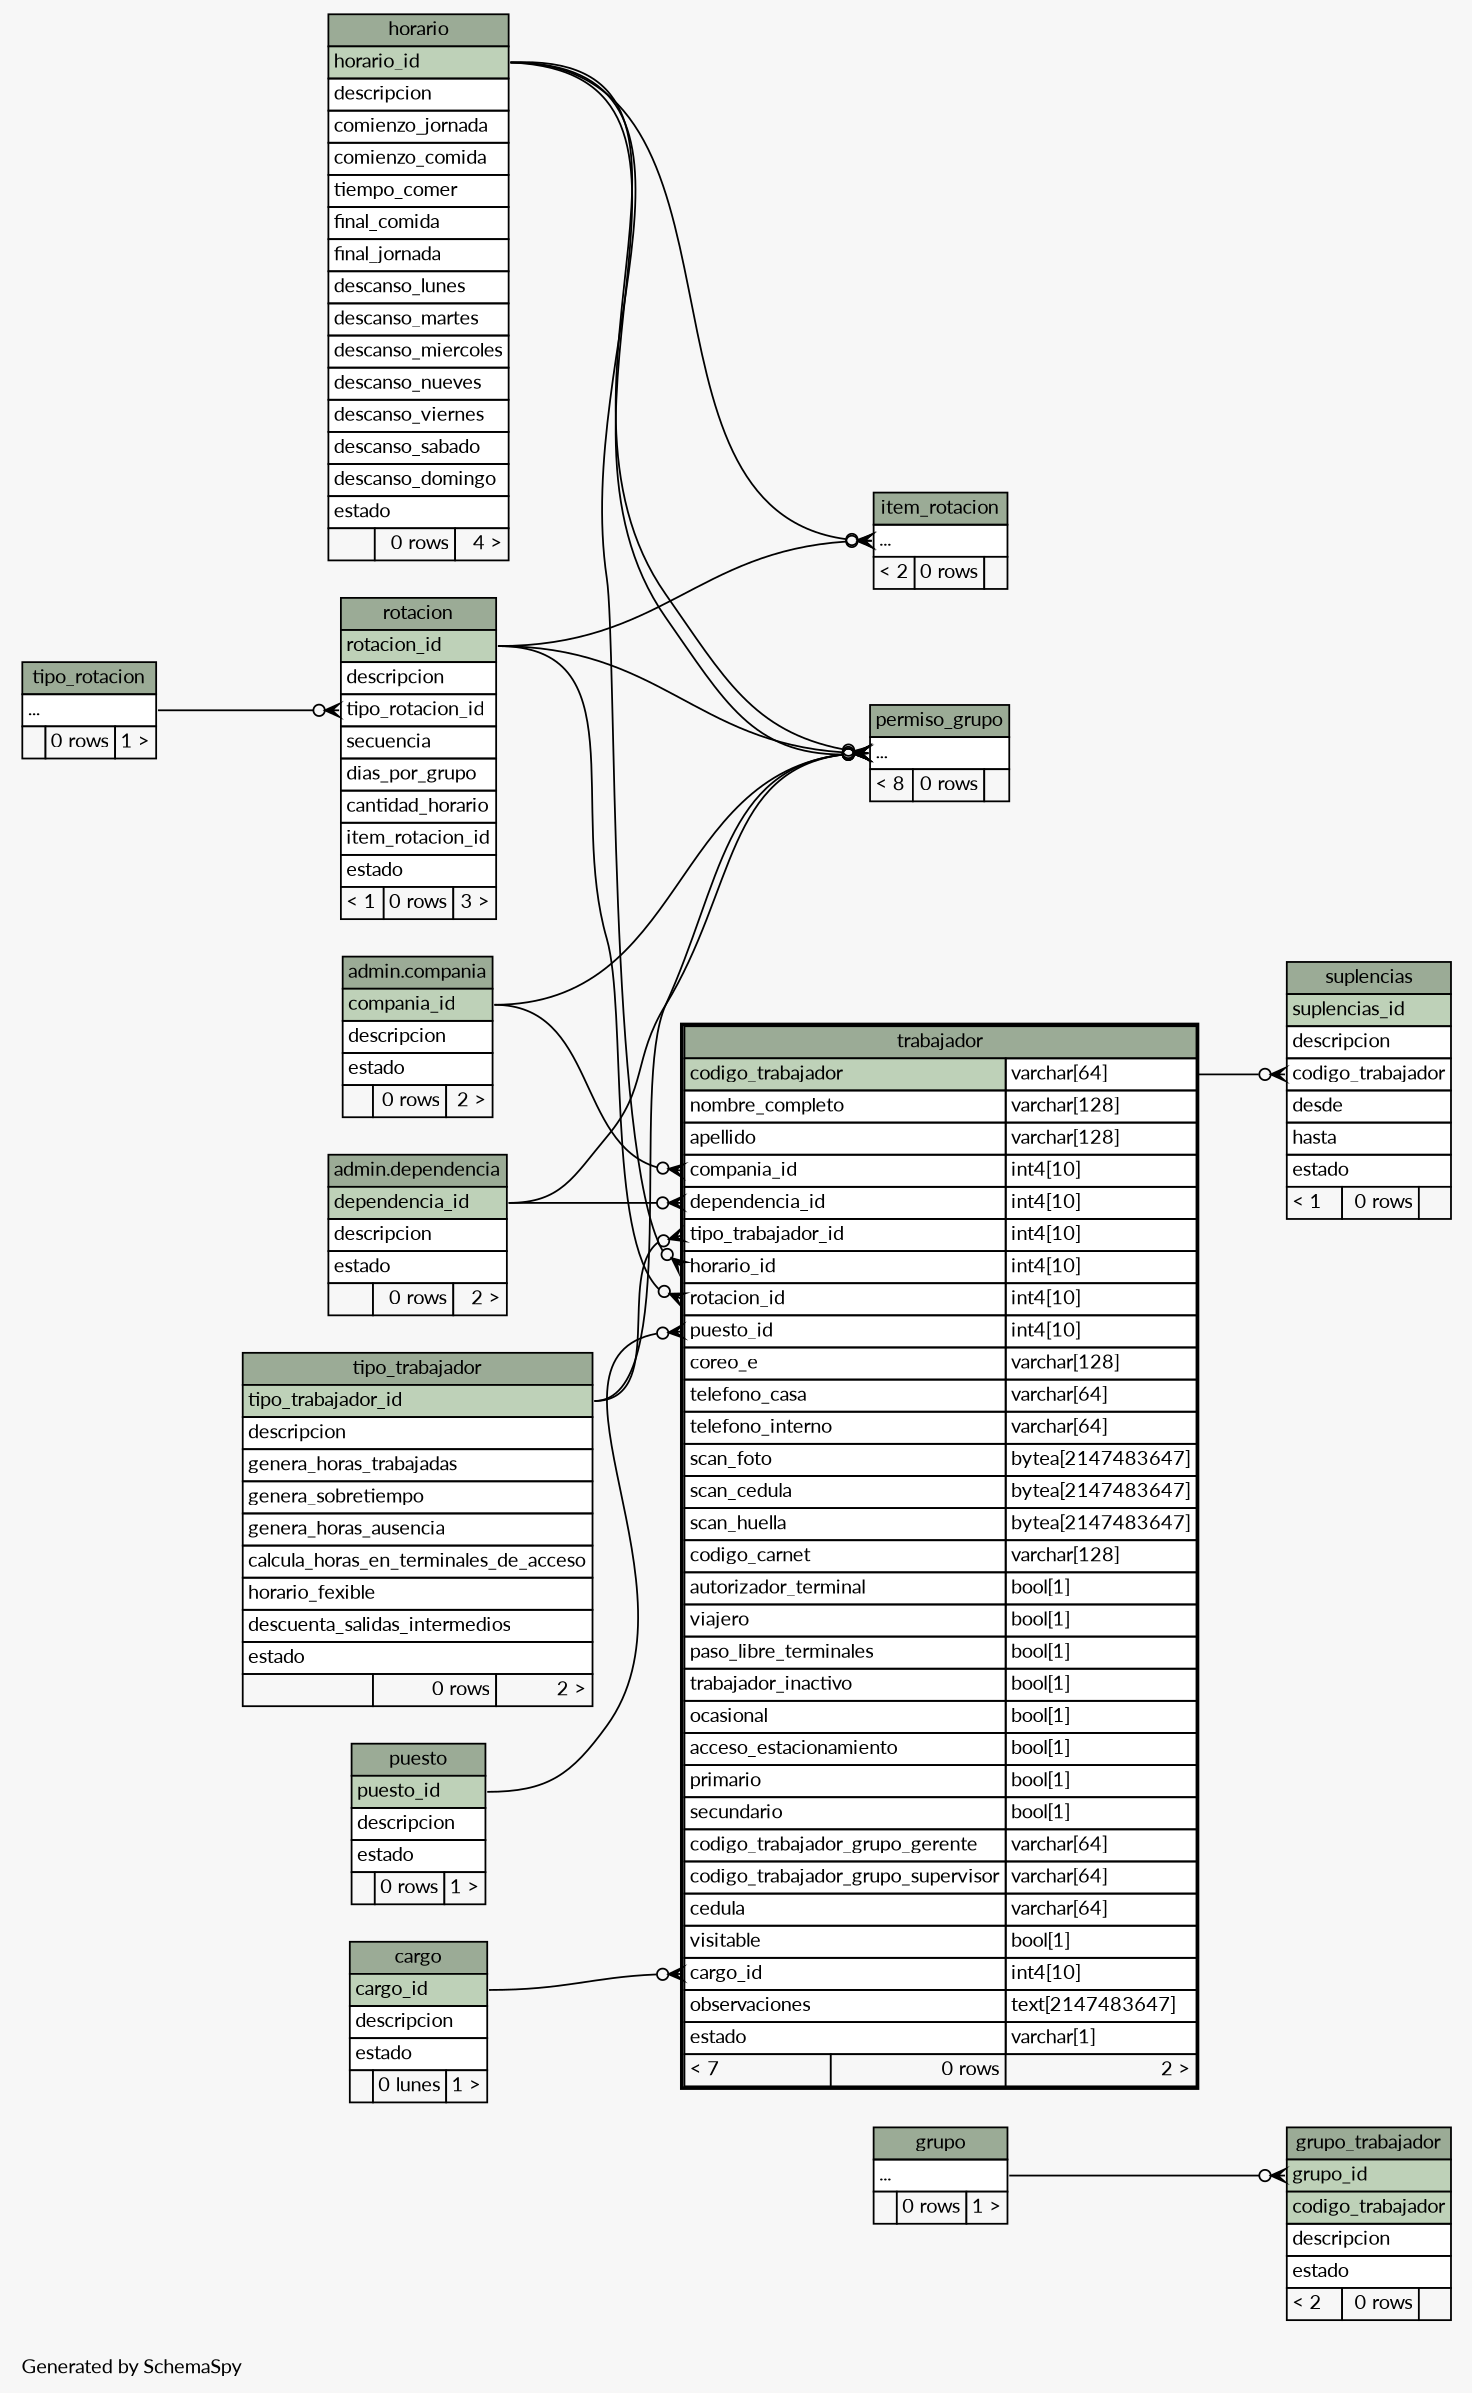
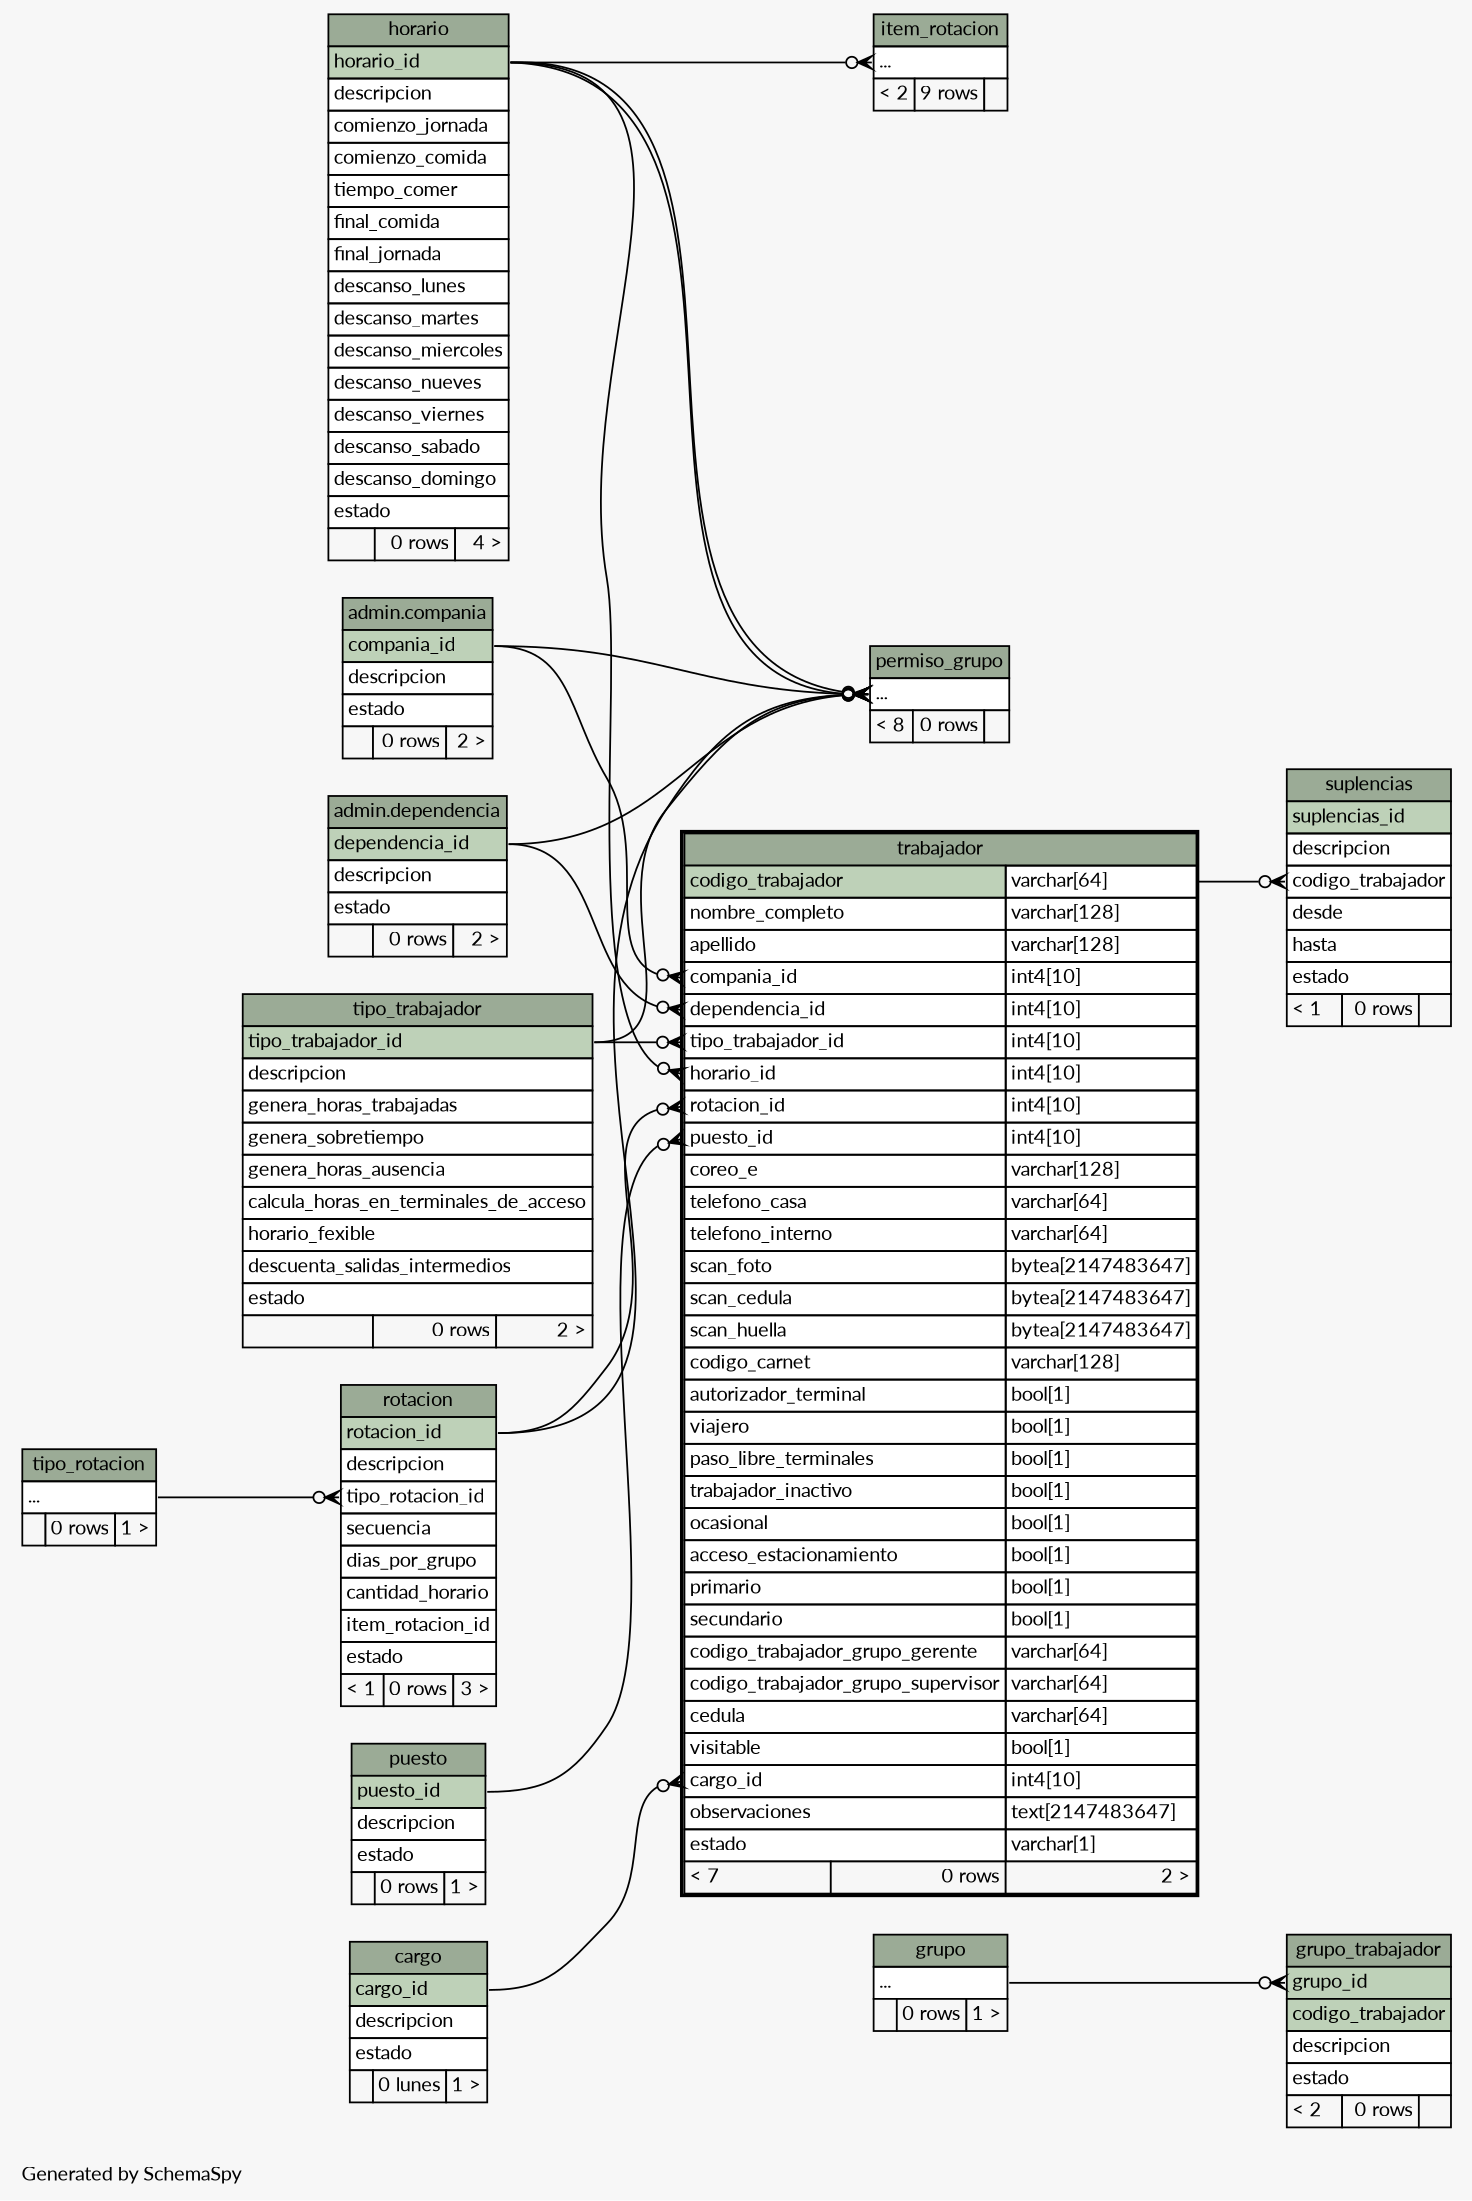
(949, 572) -> (949, 94)
(682, 595) -> none
